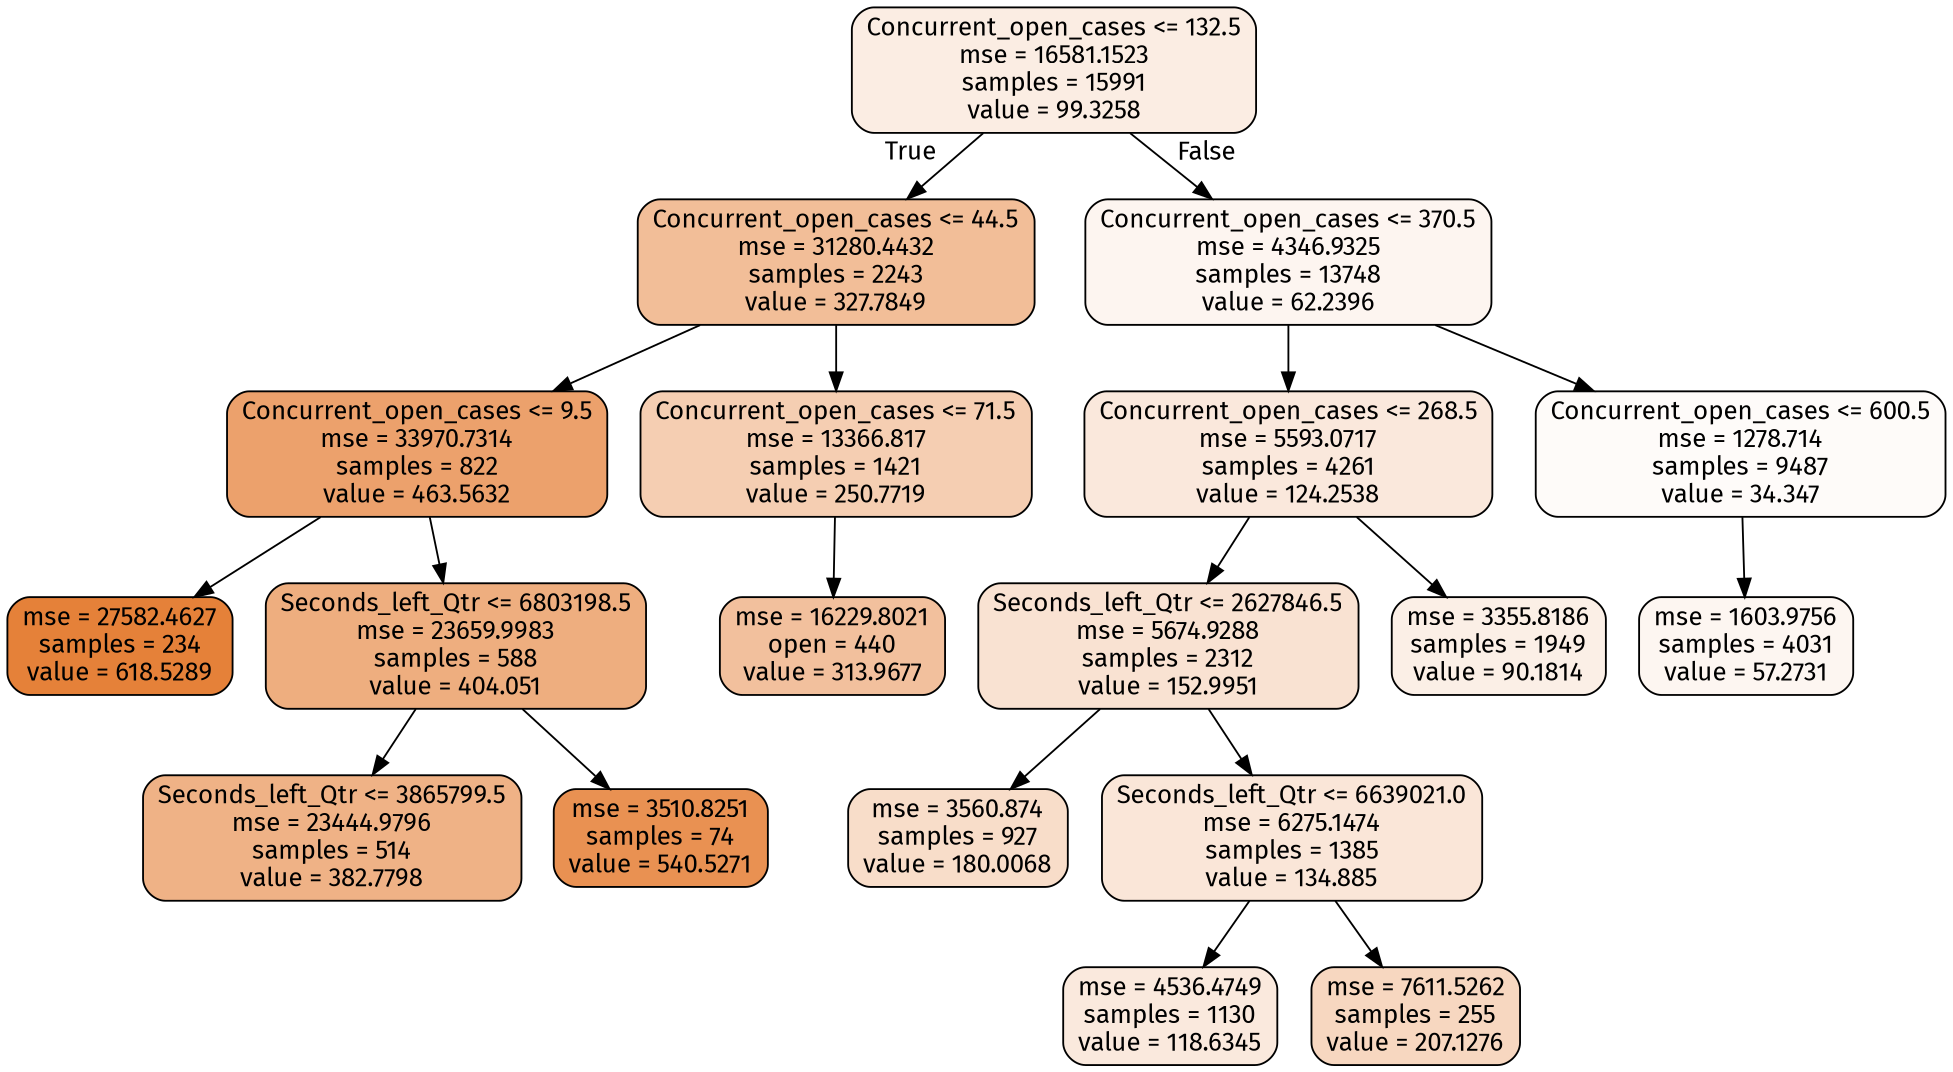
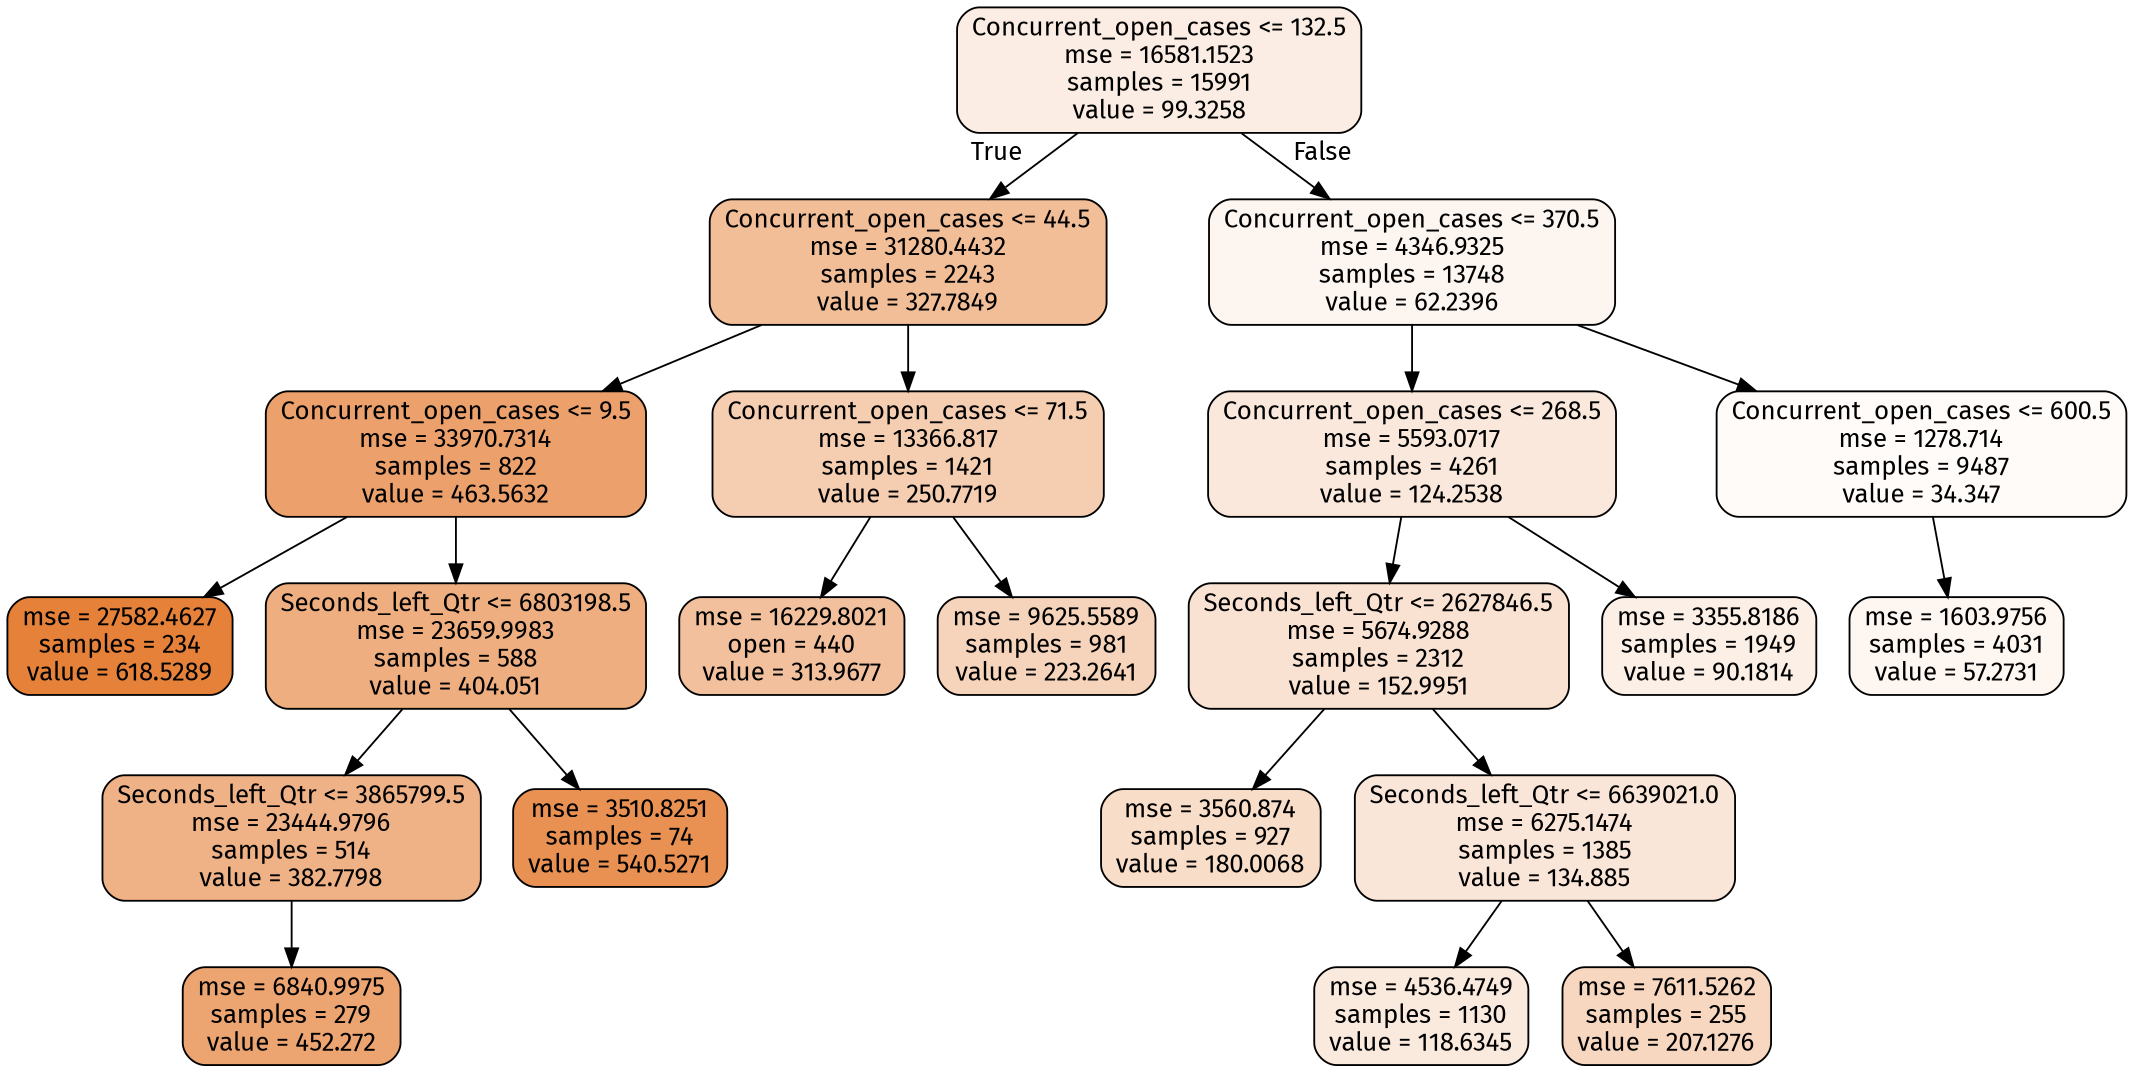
none -> (1047, 646)
none -> (292, 1016)
